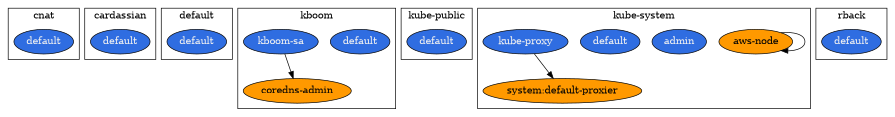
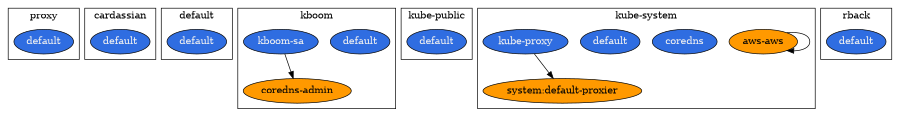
(44, 16) -> (44, 16)
(679, 42) -> (685, 42)
(756, 42) -> (763, 42)
